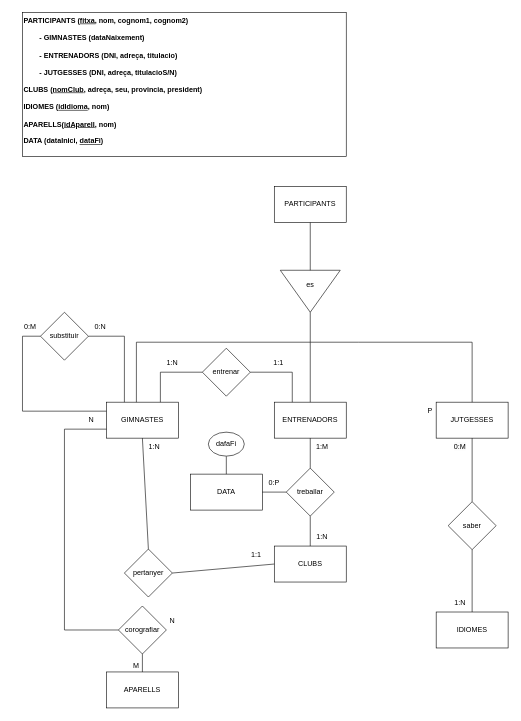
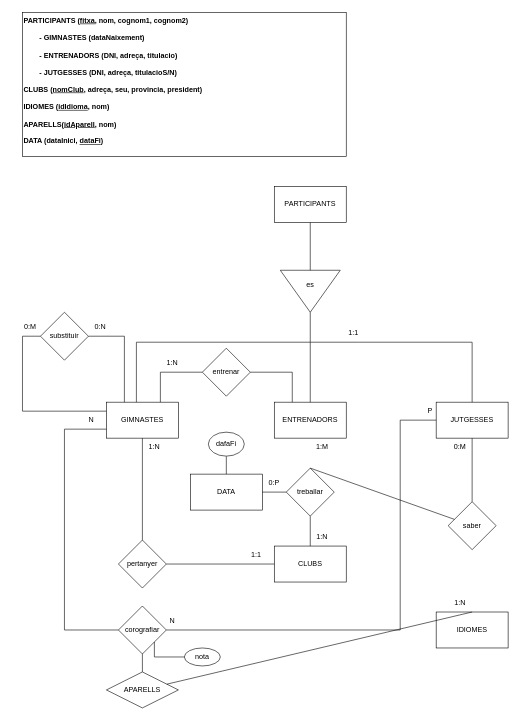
(279, 363) -> (354, 333)
(311, 453) -> (382, 494)
none -> (401, 505)
(149, 573) -> (143, 564)
(473, 581) -> (279, 658)
none -> (162, 657)
none -> (203, 657)
(137, 666) -> none
(143, 690) -> (143, 690)
